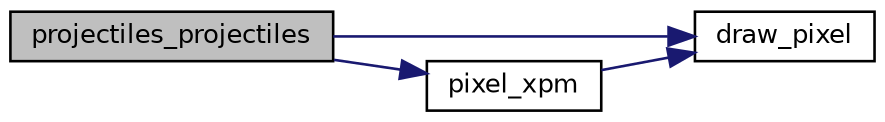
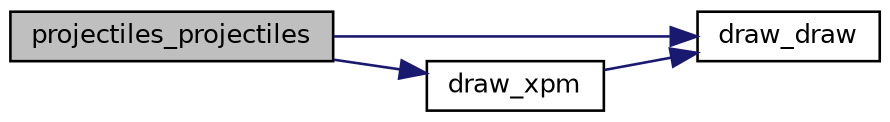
(785, 36) -> (789, 36)
(514, 86) -> (515, 86)
